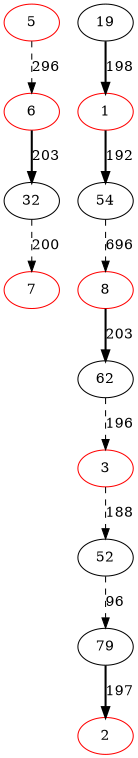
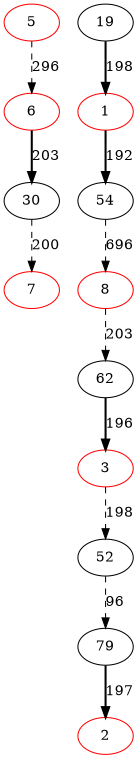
(32, 201) -> (32, 201)
(106, 330) -> (106, 330)
(106, 419) -> (106, 419)
(120, 513) -> (120, 513)
